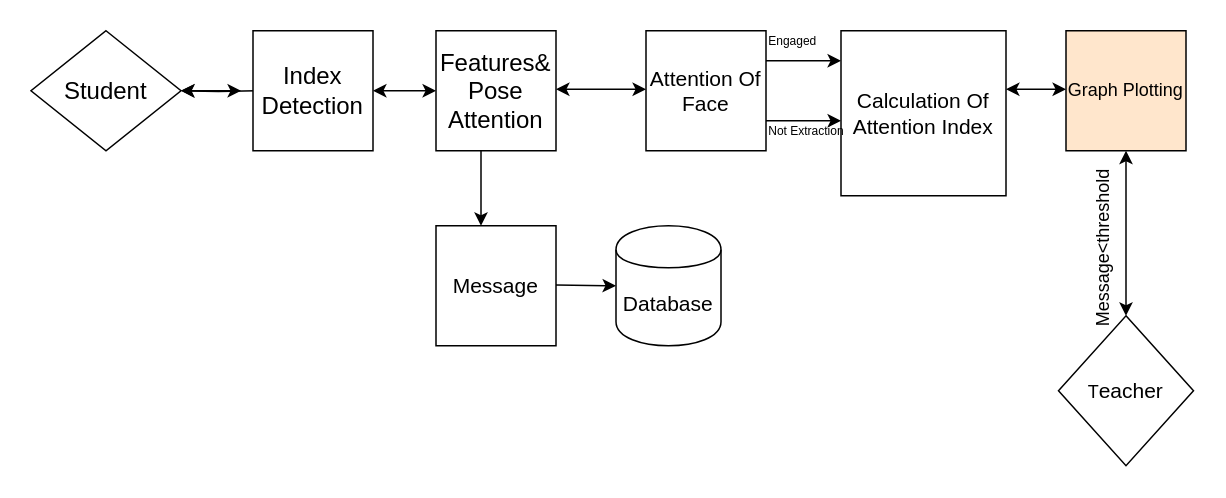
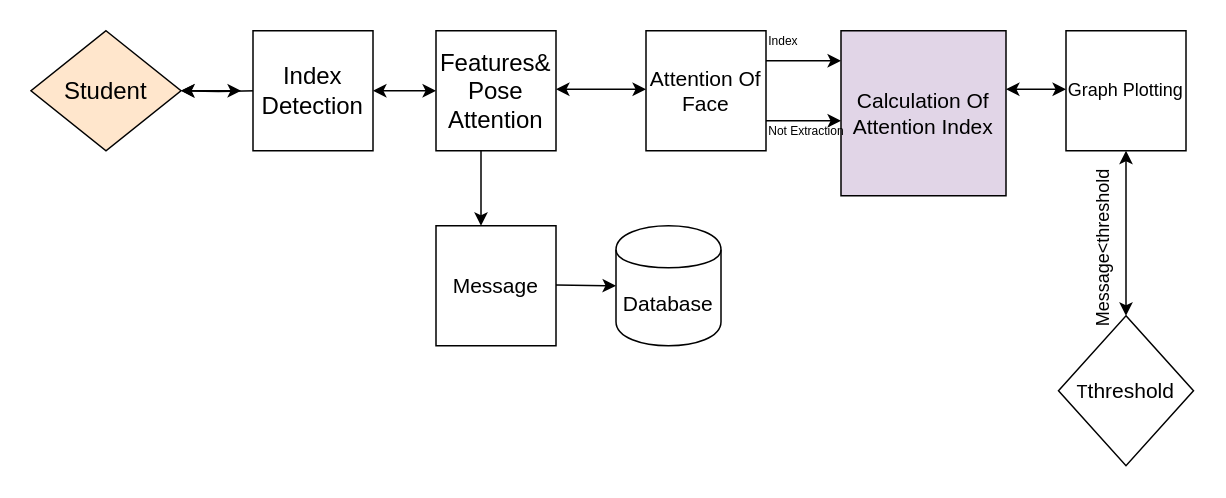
(792, 42) -> (786, 42)
(106, 91) -> (106, 91)
(1126, 91) -> (1126, 91)
(923, 113) -> (923, 113)
(1126, 391) -> (1126, 391)
